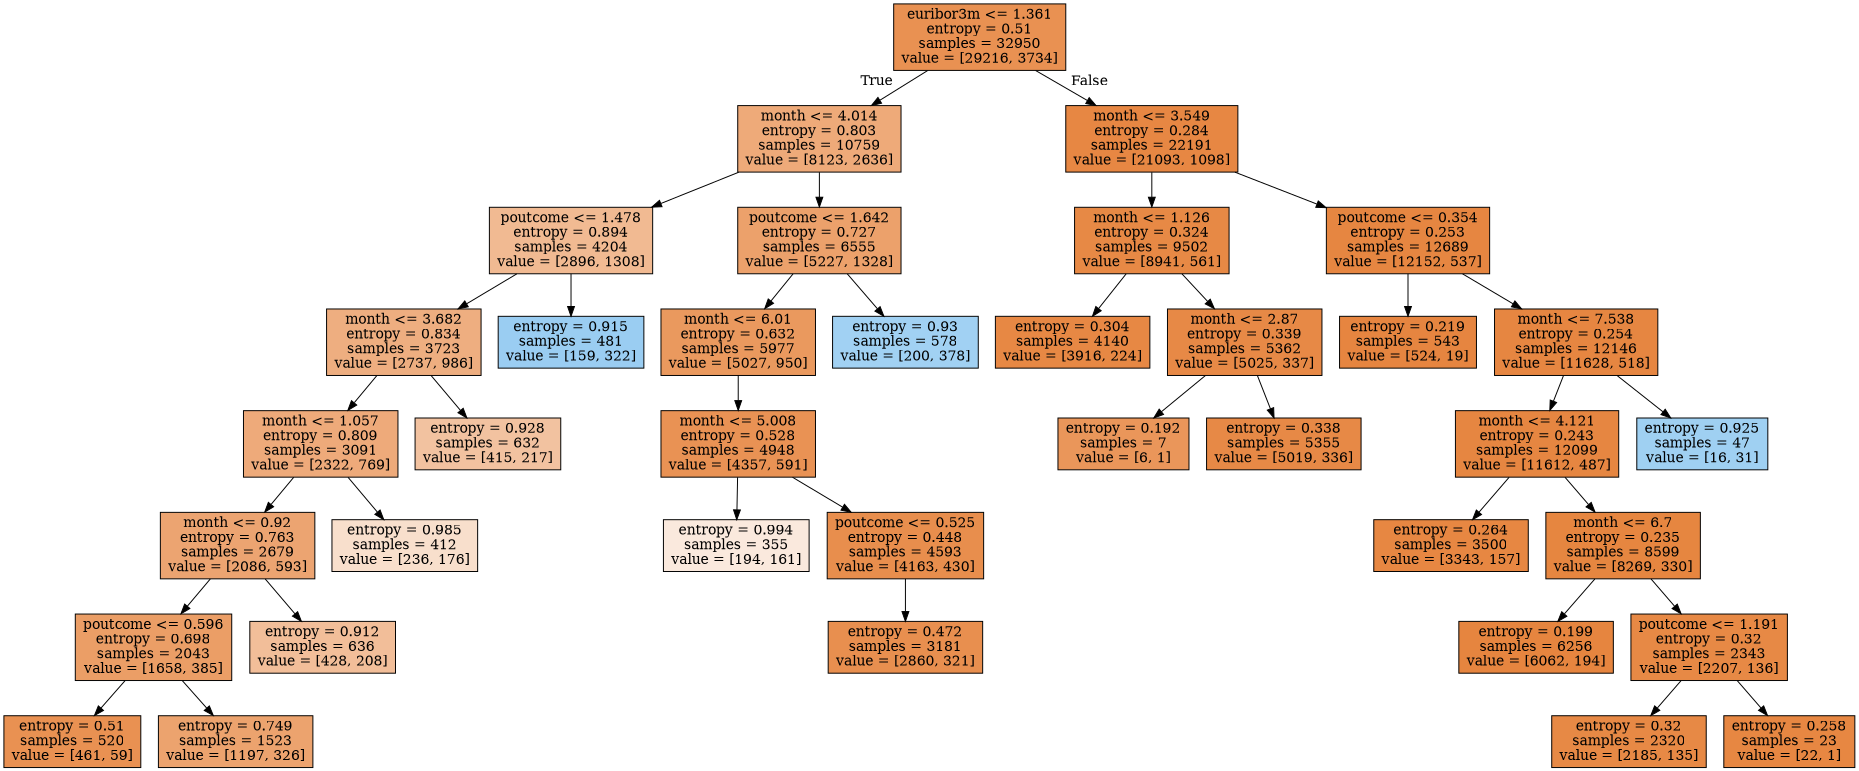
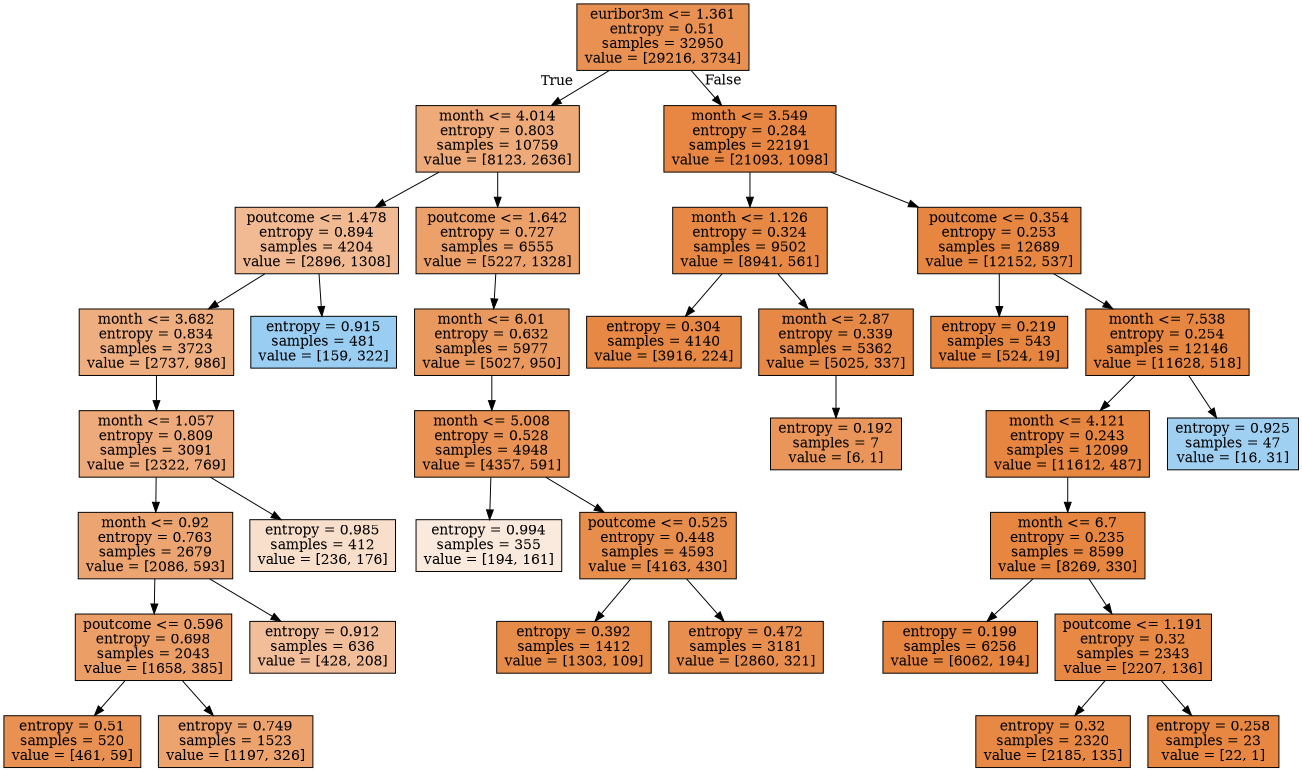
(905, 342) -> none
(488, 444) -> none
(1284, 444) -> none
(1451, 546) -> none
none -> (574, 647)
